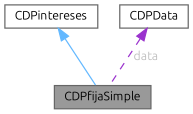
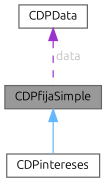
(80, 62) -> (53, 138)
